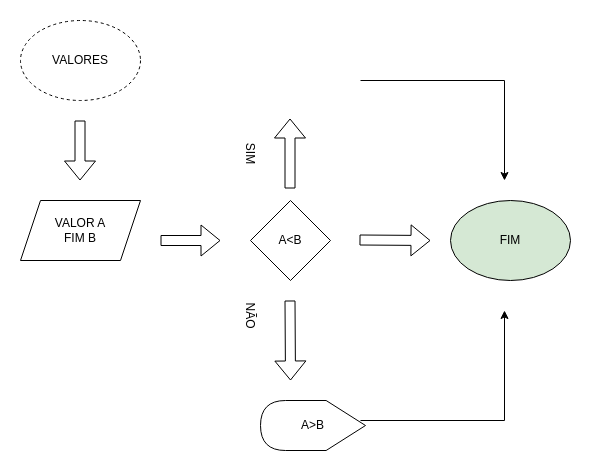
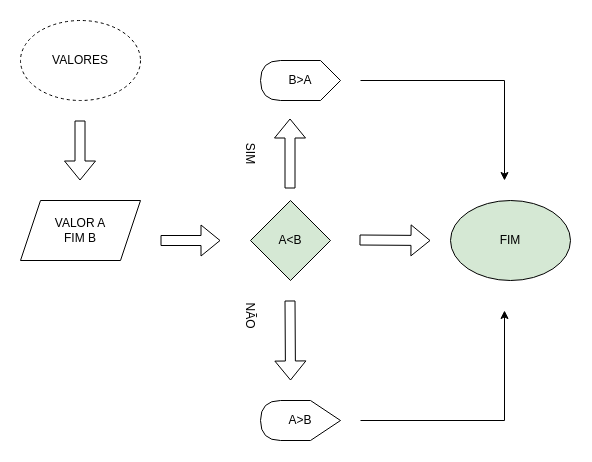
none -> (301, 81)
(291, 241) -> (291, 241)
(313, 426) -> (301, 421)
